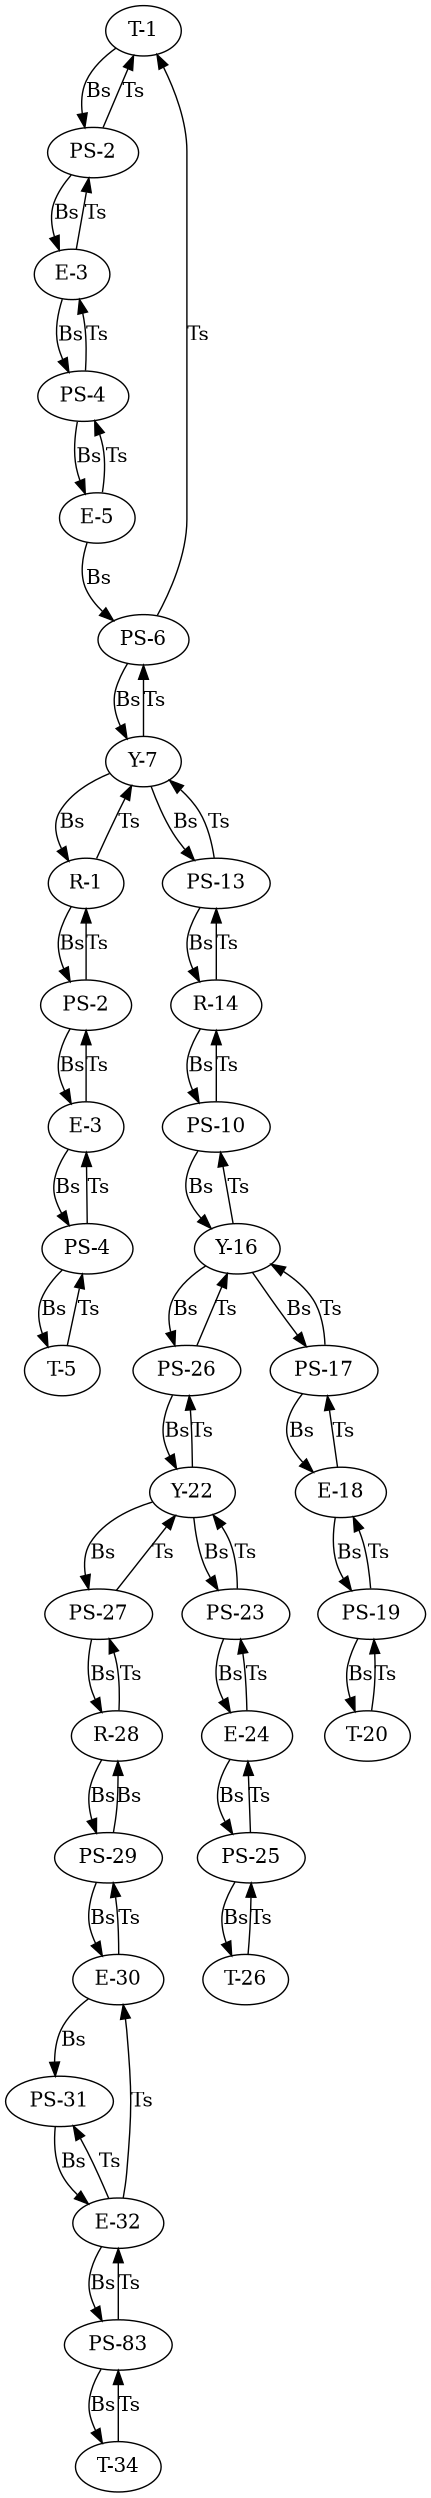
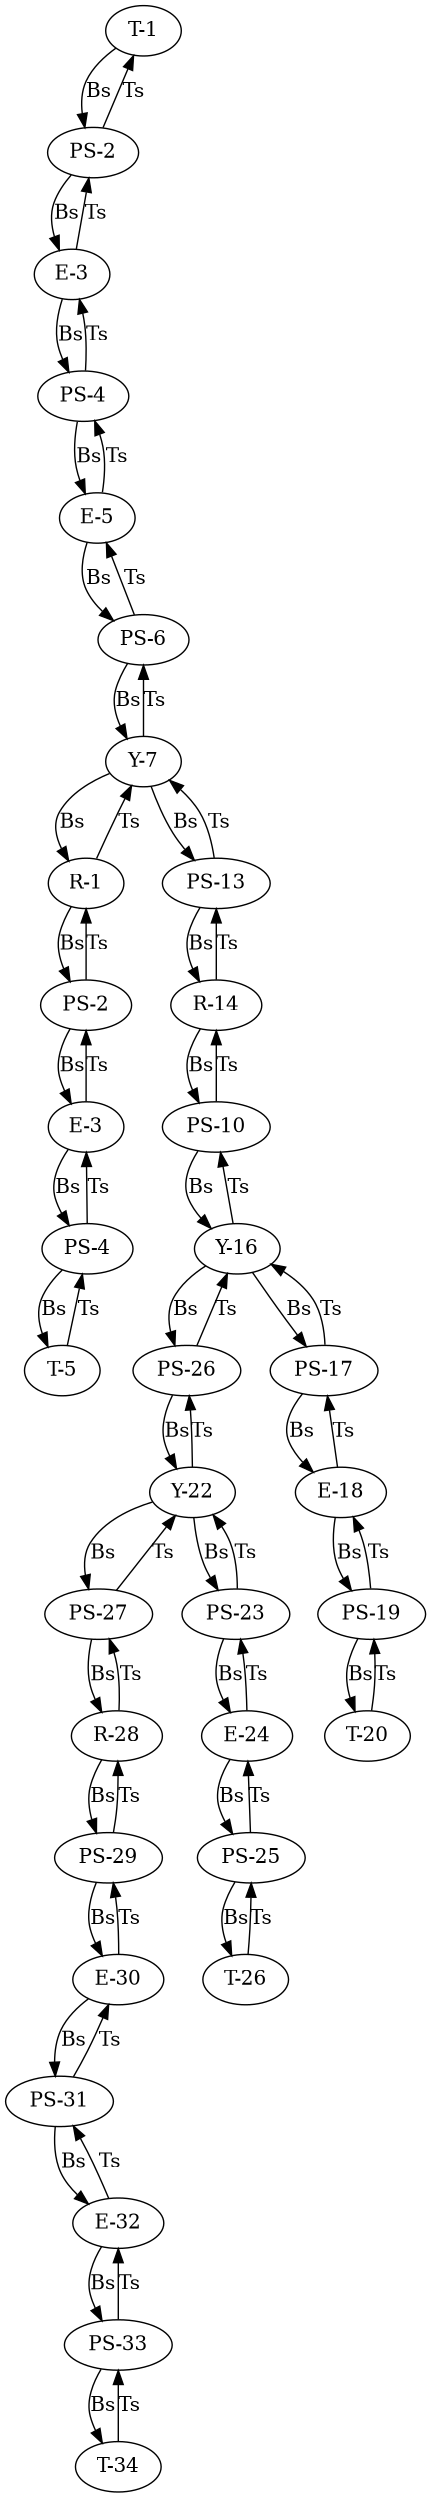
(187, 342) -> (123, 585)
(129, 1797) -> (129, 1797)
(131, 2109) -> (89, 2048)
(118, 2345) -> (118, 2345)
